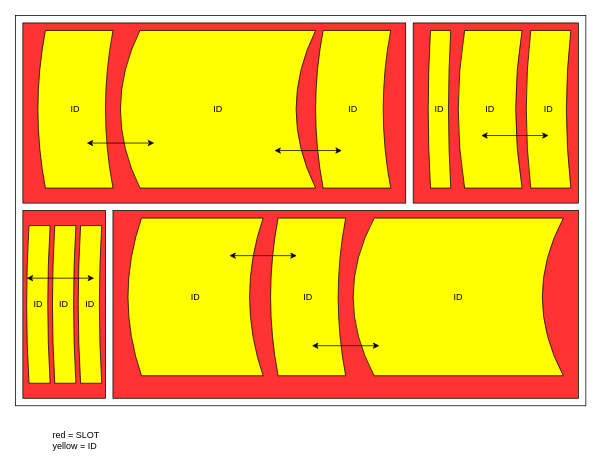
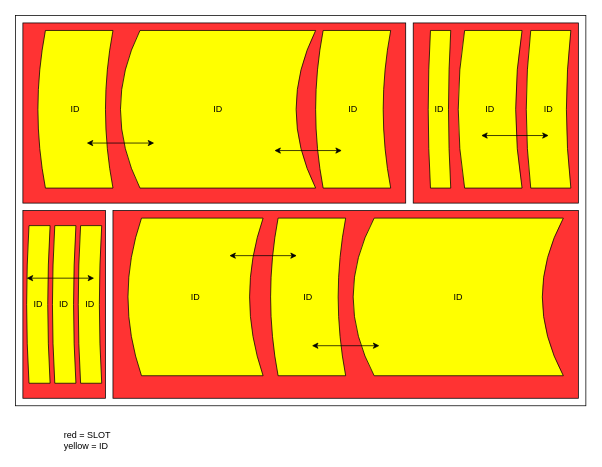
(81, 439) -> (93, 439)
